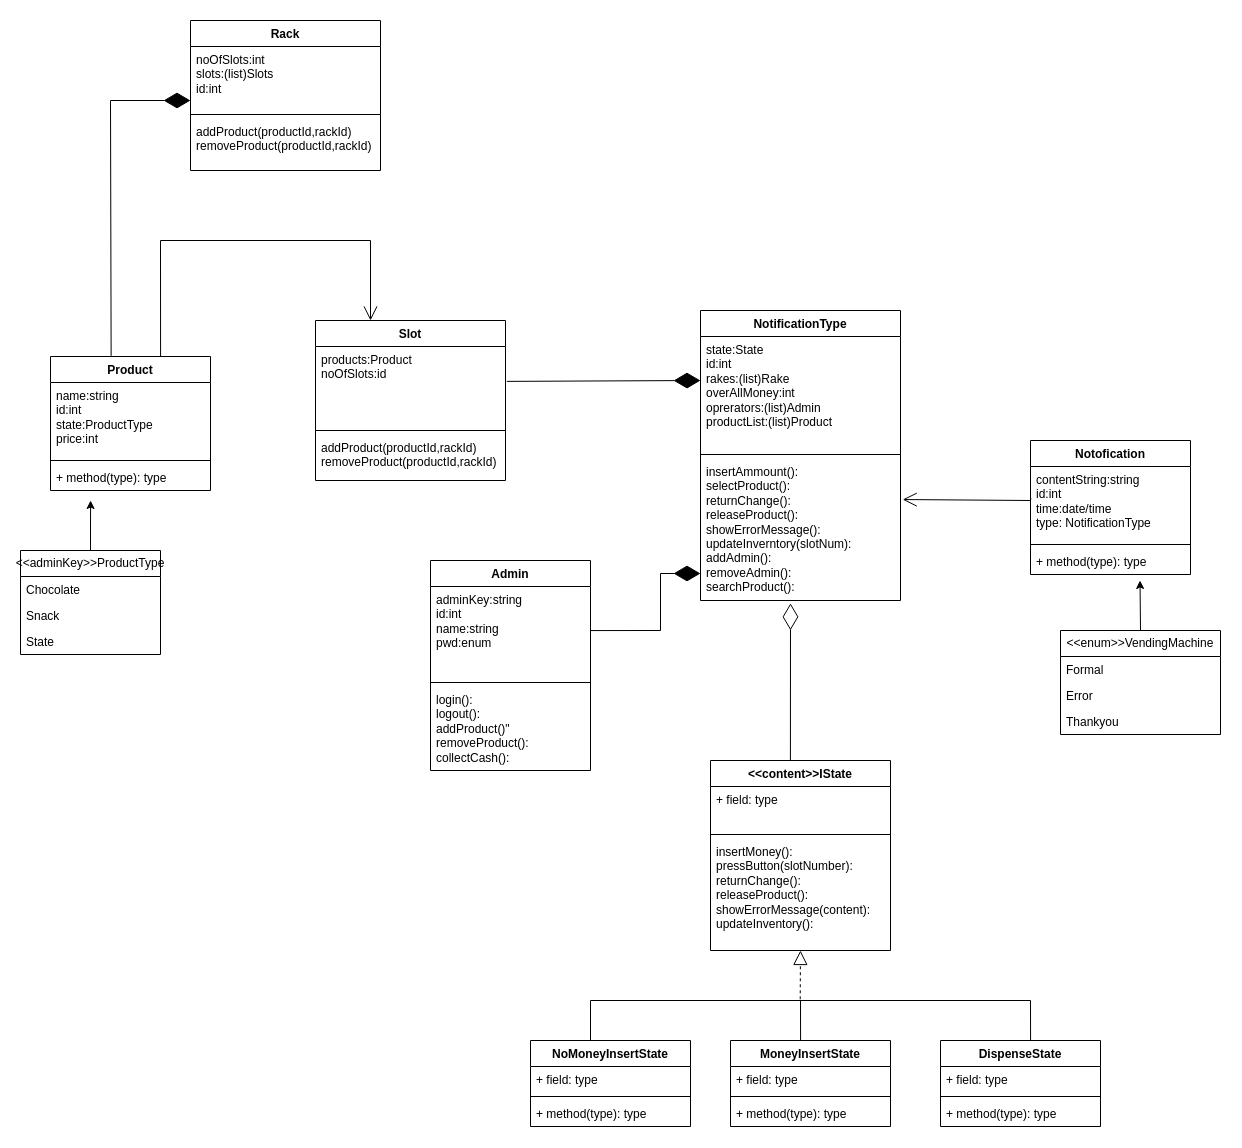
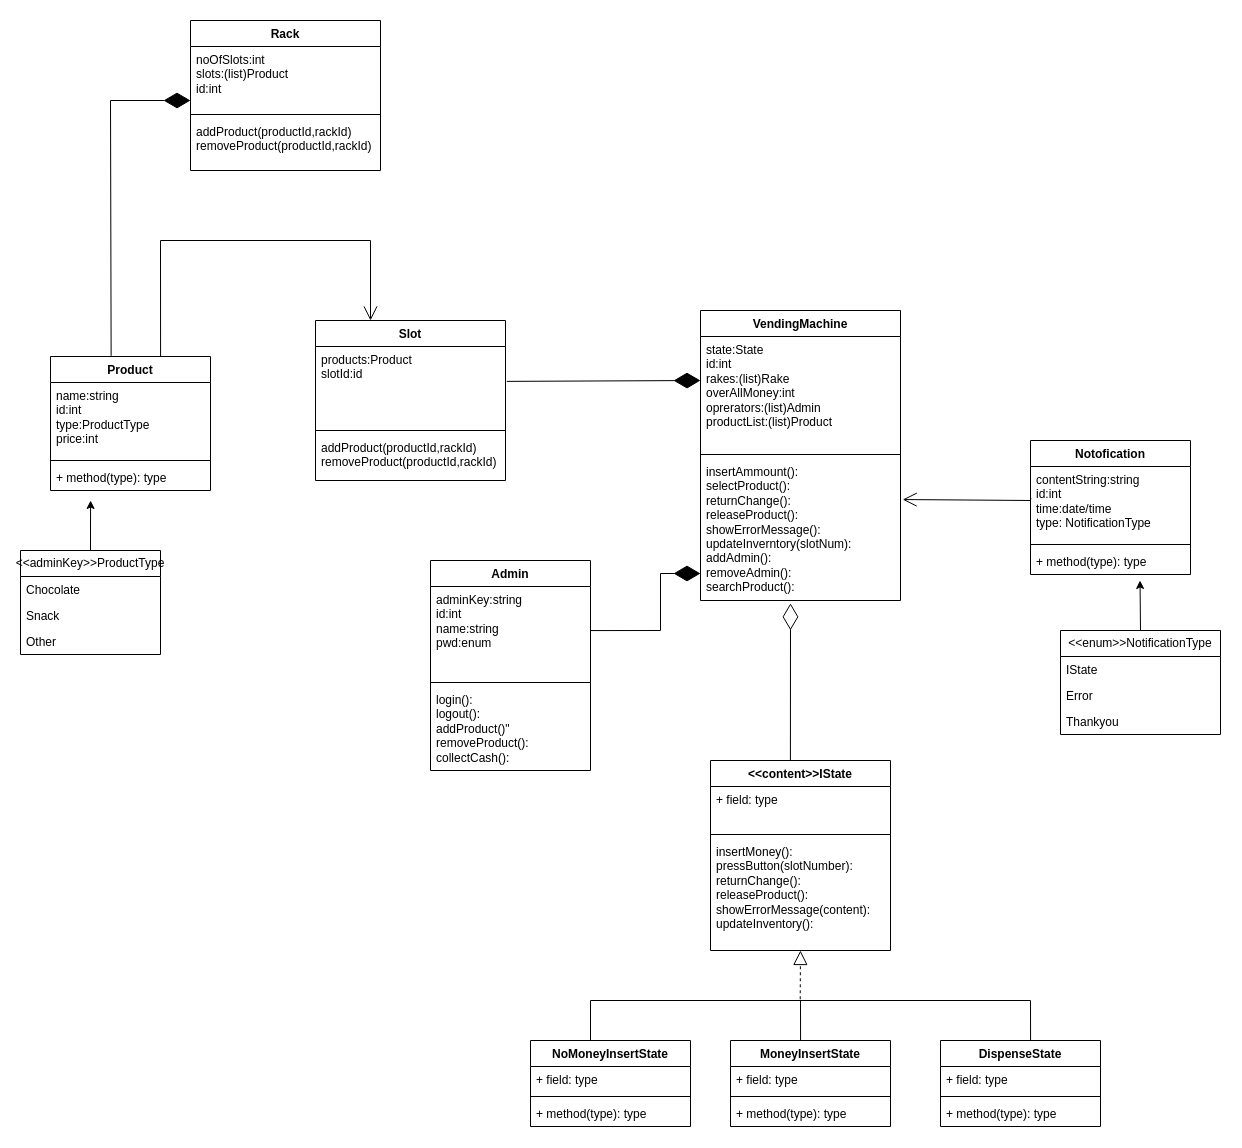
(246, 75) -> (254, 75)
(801, 325) -> (801, 325)
(374, 368) -> (374, 368)
(112, 418) -> (109, 418)
(43, 643) -> (43, 643)
(1141, 644) -> (1141, 644)
(1085, 671) -> (1087, 671)
